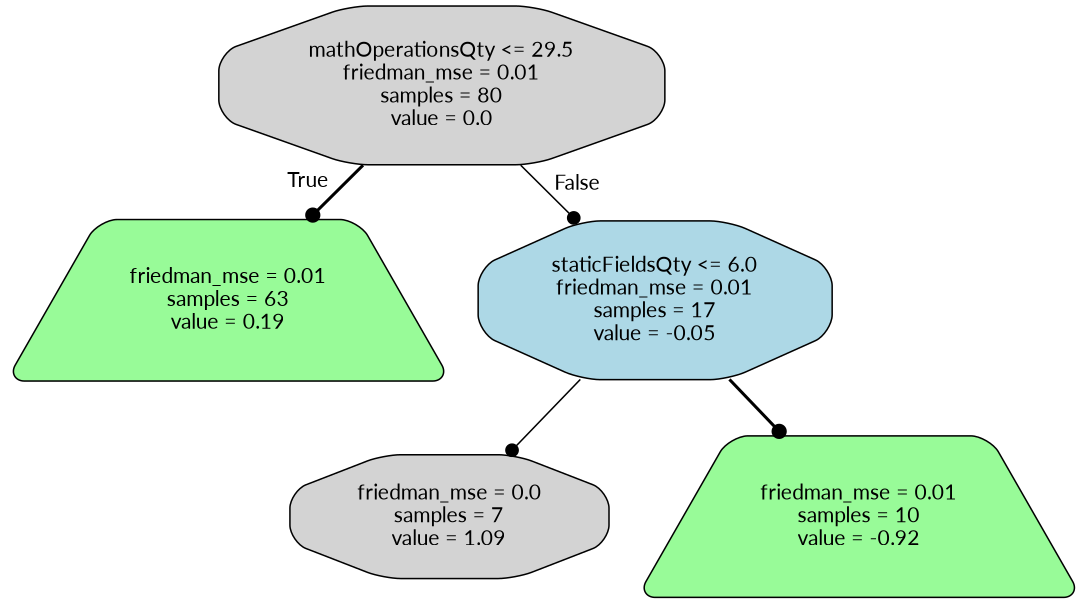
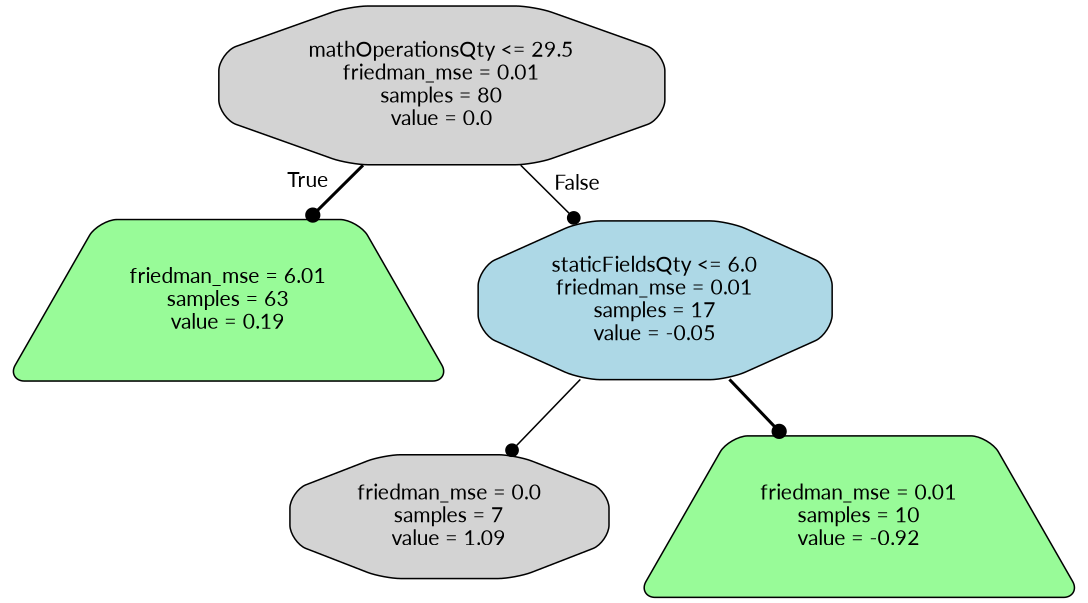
(229, 300) -> (229, 300)
